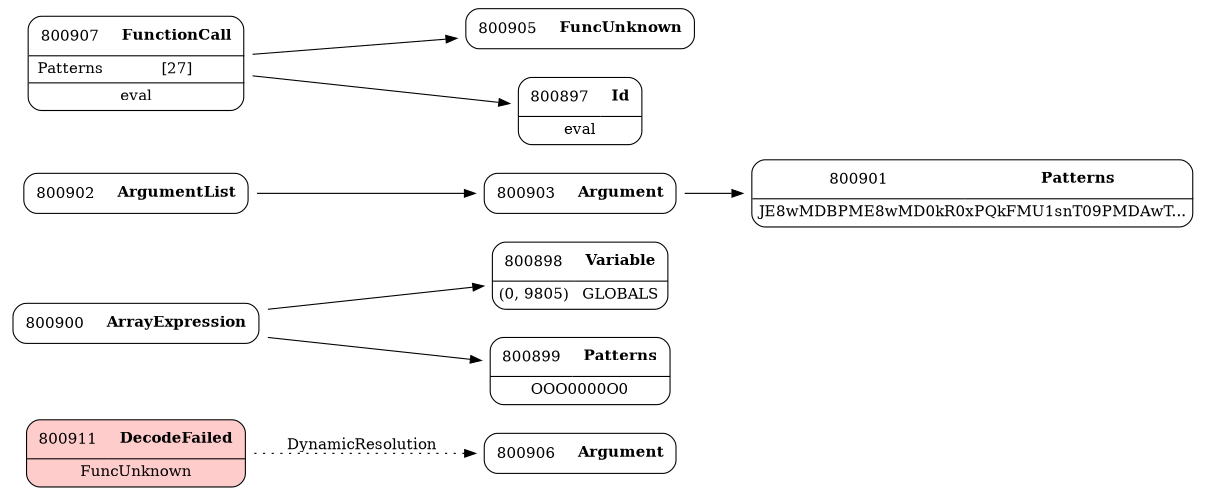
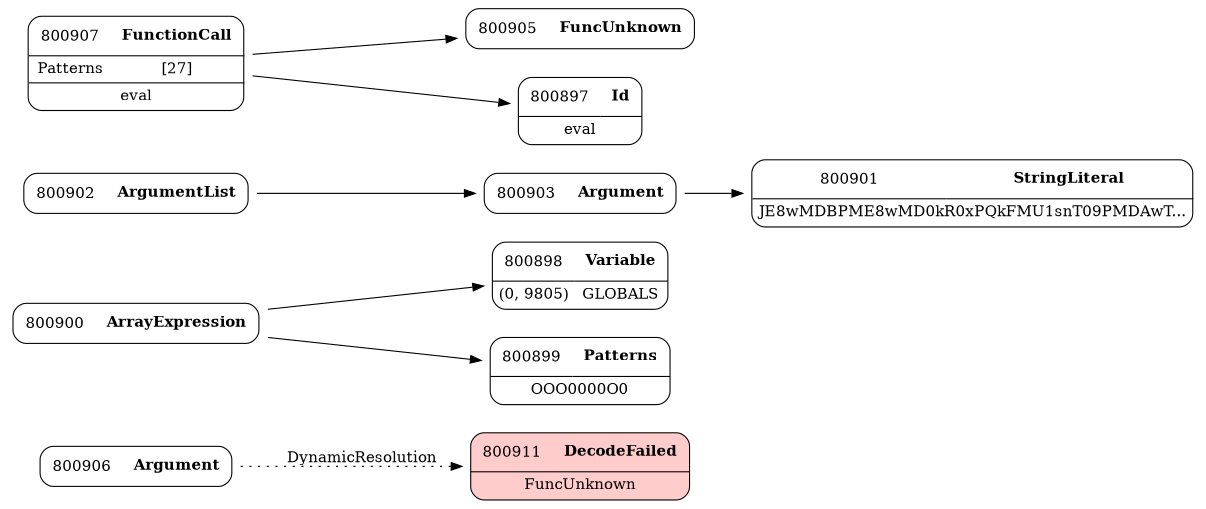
(1078, 178) -> (1069, 178)
(359, 453) -> (346, 466)
